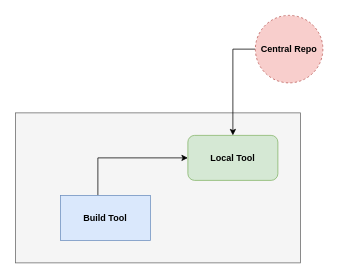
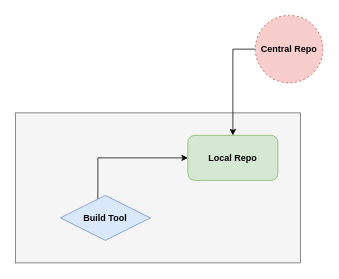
(233, 158) -> (233, 158)
(105, 218) -> (105, 218)
